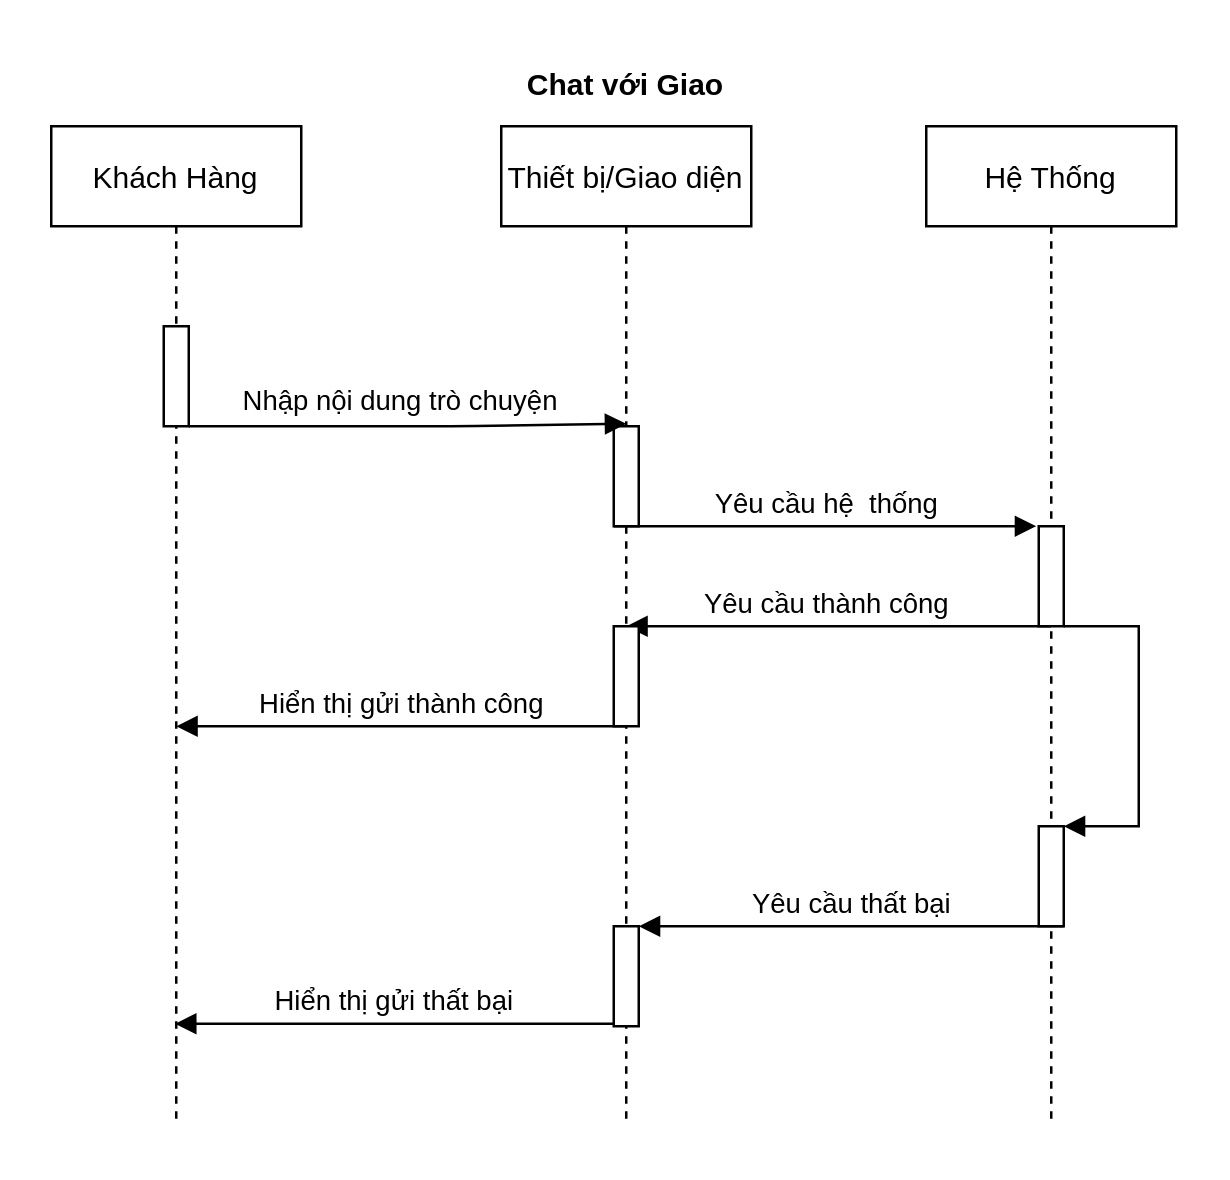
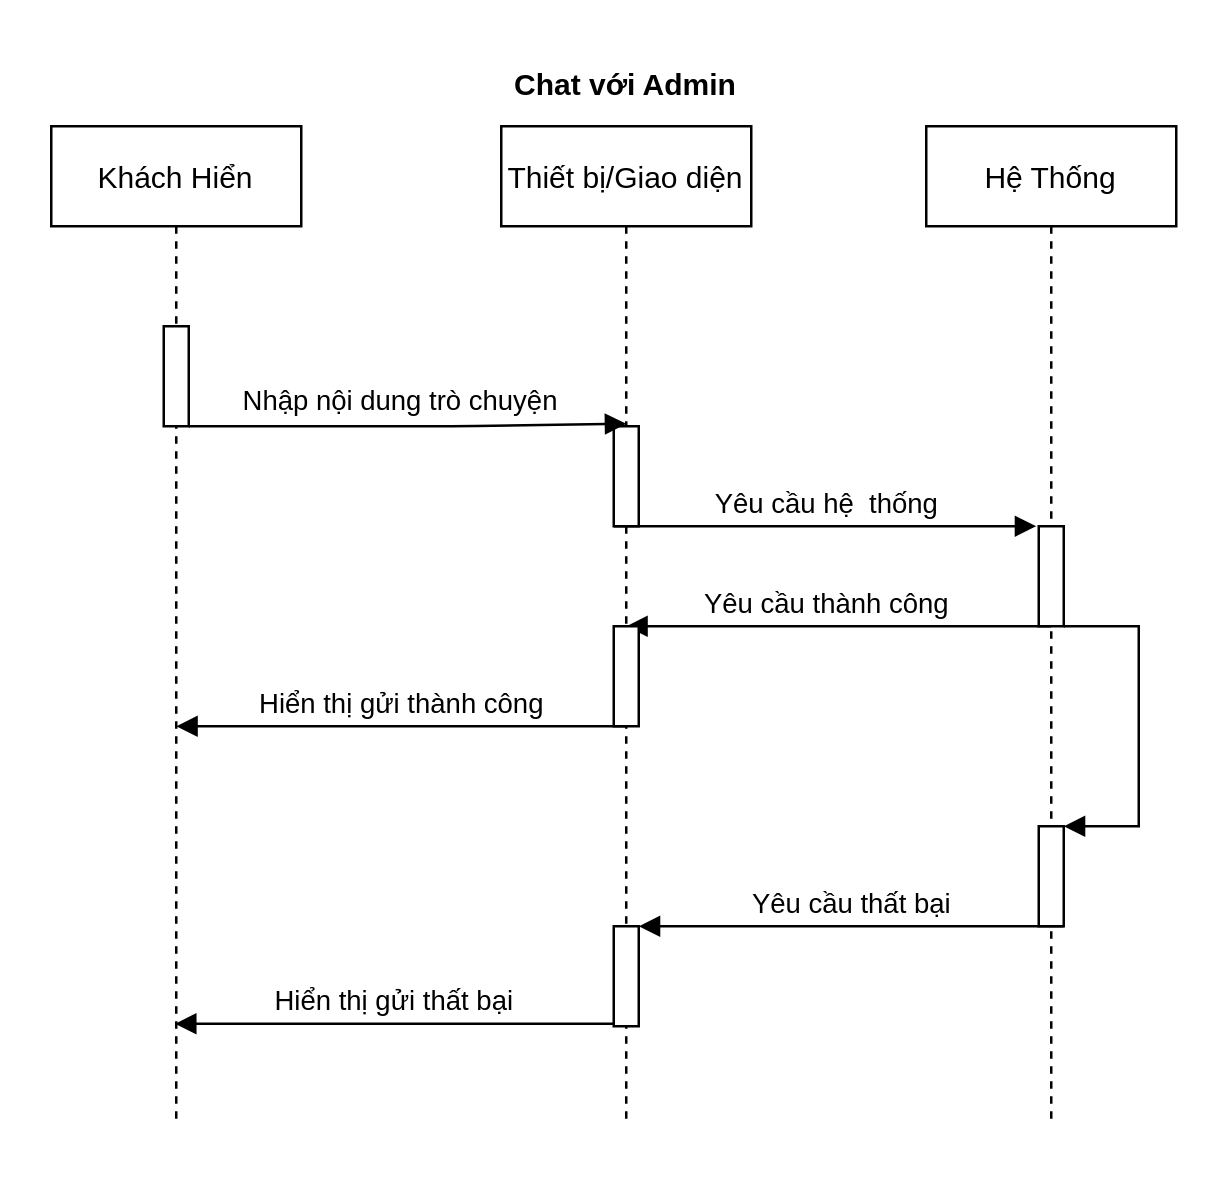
(625, 85) -> (625, 85)
(175, 178) -> (175, 178)
